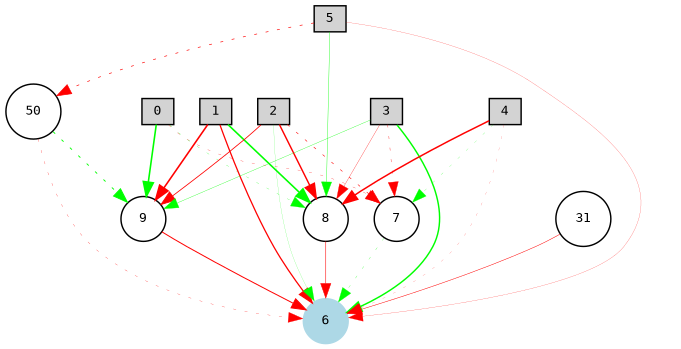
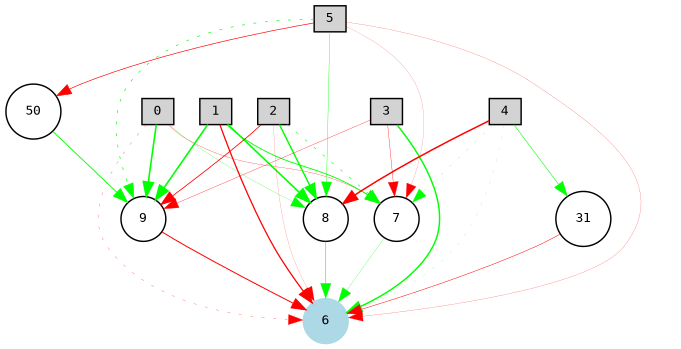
none -> (186, 42)
(190, 50) -> (190, 50)
none -> (418, 90)
(390, 153) -> (390, 153)
none -> (536, 154)
(362, 155) -> none
(186, 156) -> (186, 156)
(245, 161) -> (245, 161)
(298, 161) -> (289, 144)
(85, 162) -> (85, 162)
none -> (295, 163)
(336, 166) -> (336, 166)
(231, 180) -> (231, 180)
(254, 181) -> (254, 181)
(281, 209) -> (281, 209)
(461, 239) -> (461, 239)
(326, 262) -> (326, 262)
(365, 264) -> (365, 264)
(129, 272) -> (129, 269)
